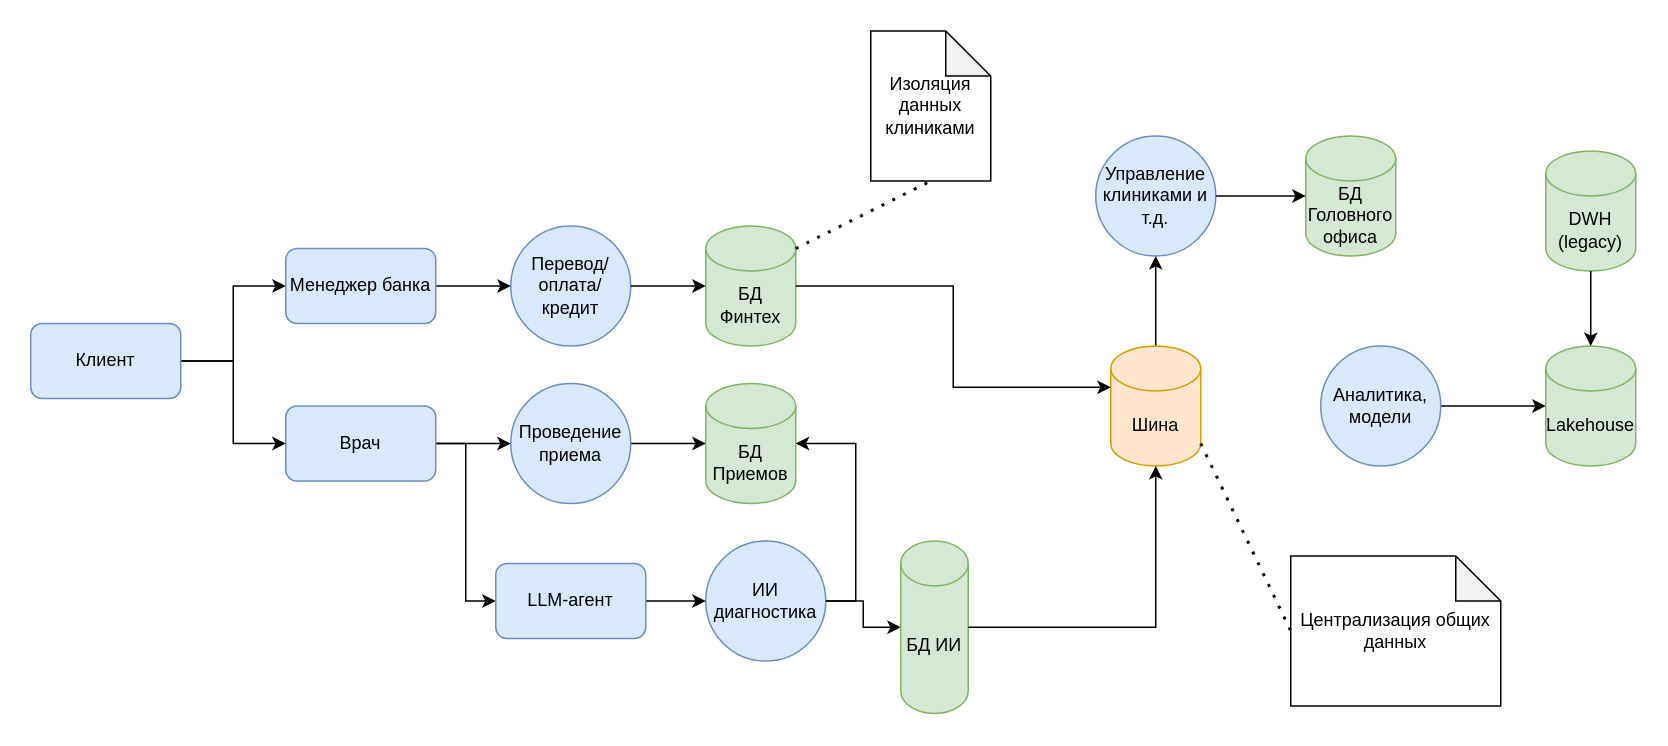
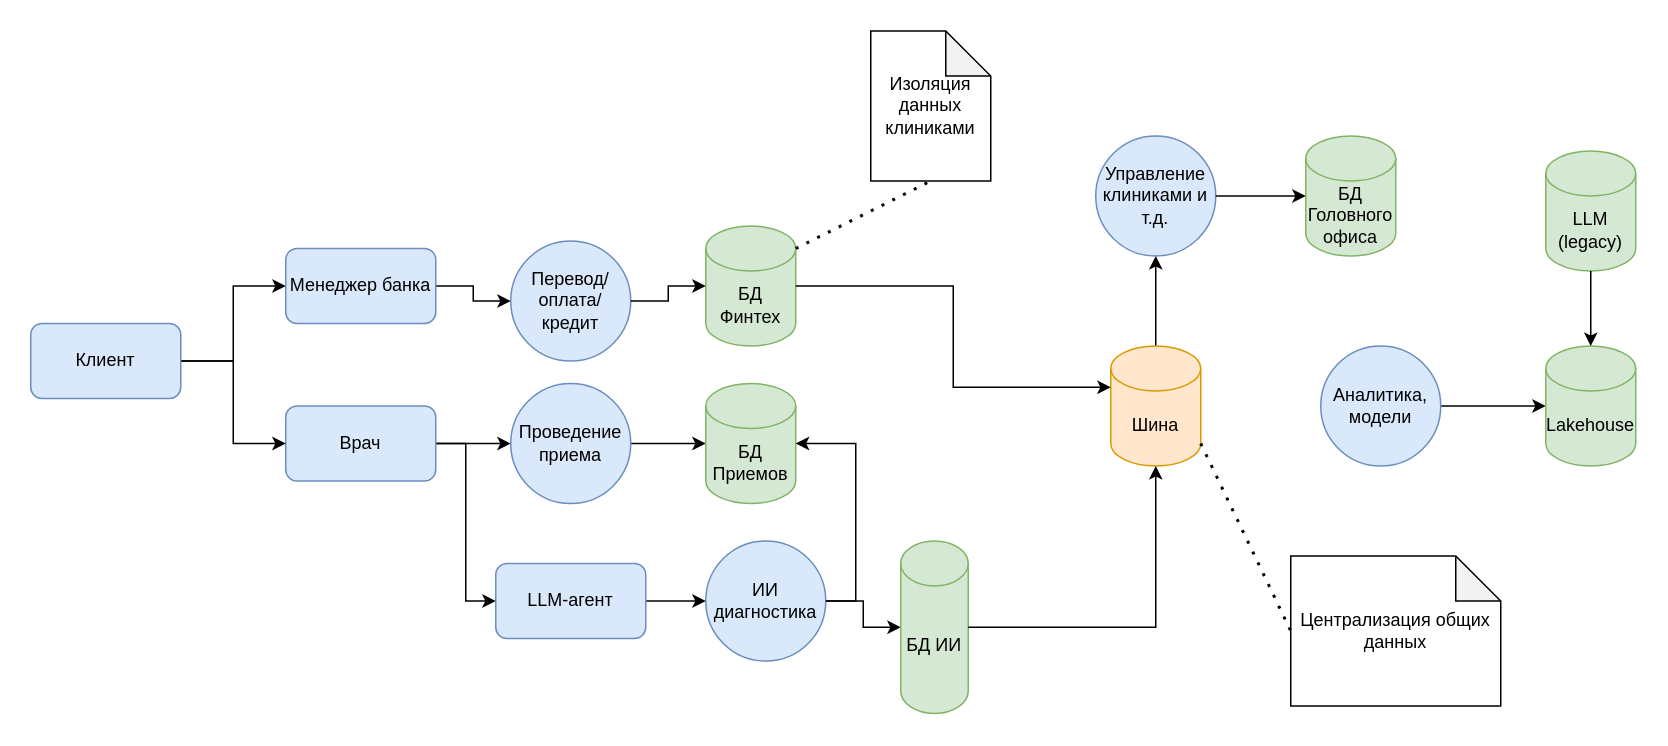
(1591, 230) -> (1591, 230)
(571, 286) -> (571, 301)
